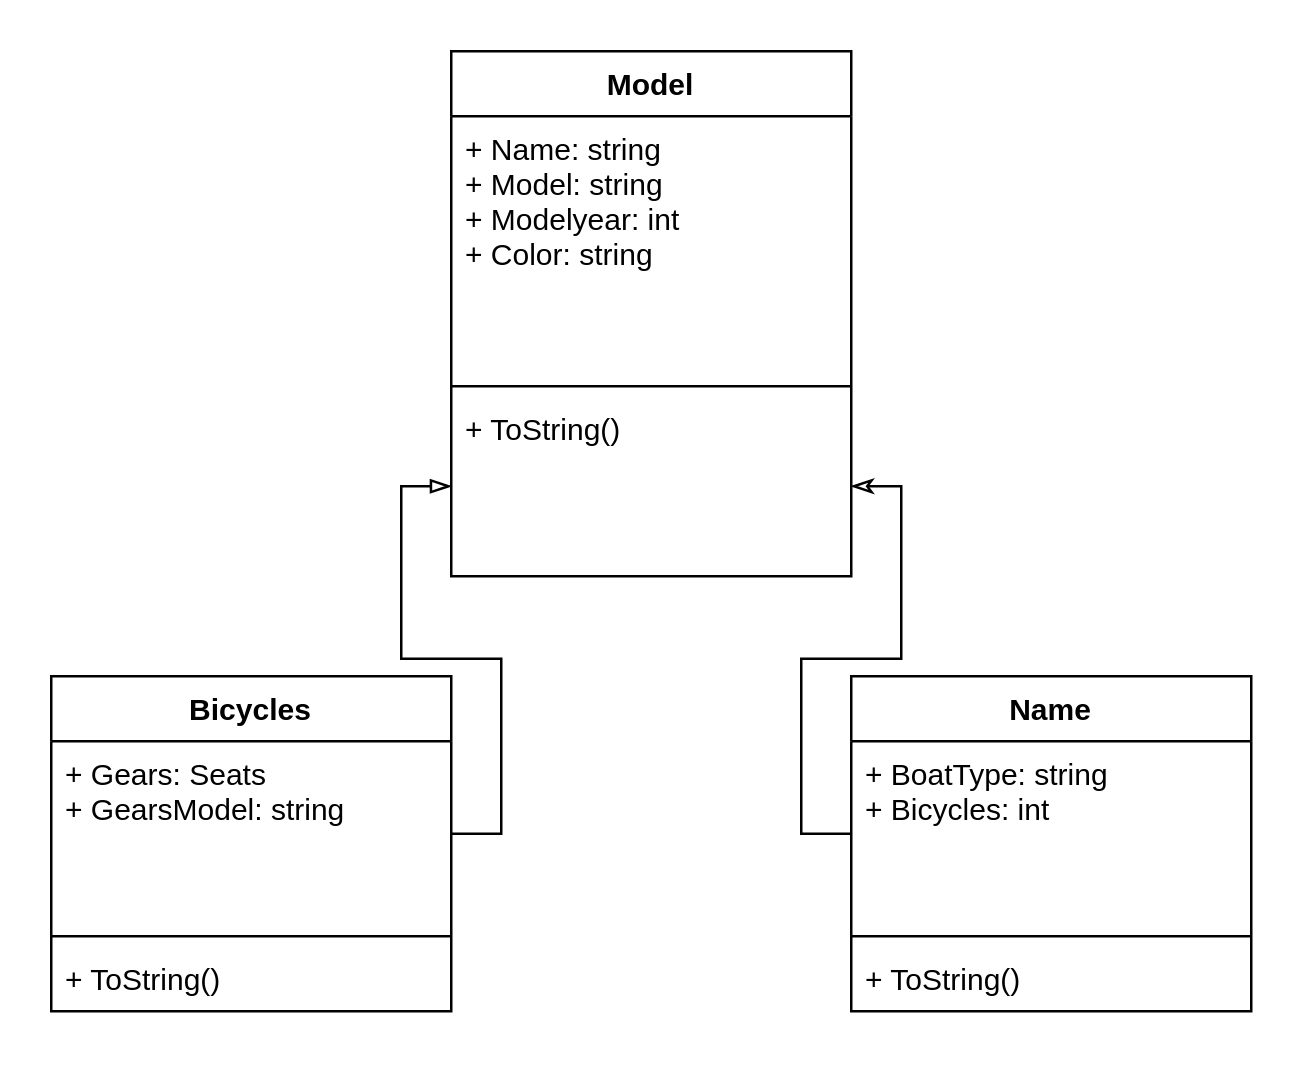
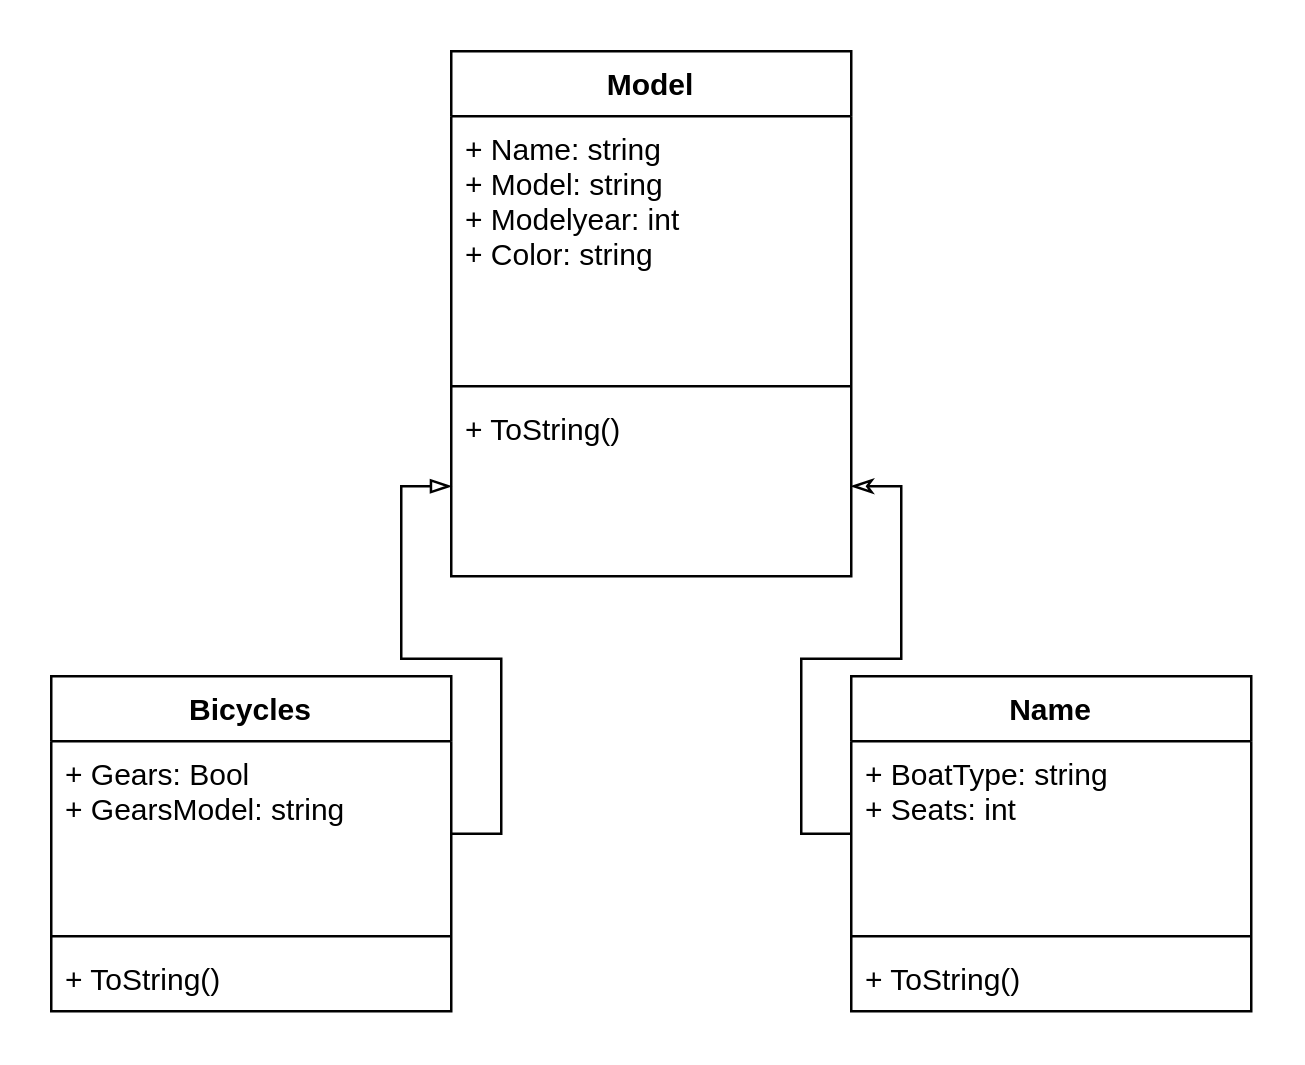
(171, 775) -> (159, 775)
(1001, 775) -> (1001, 775)
